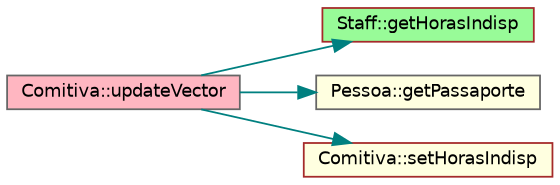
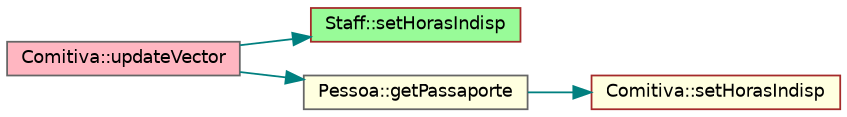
(428, 25) -> (416, 25)
(267, 124) -> (551, 92)
